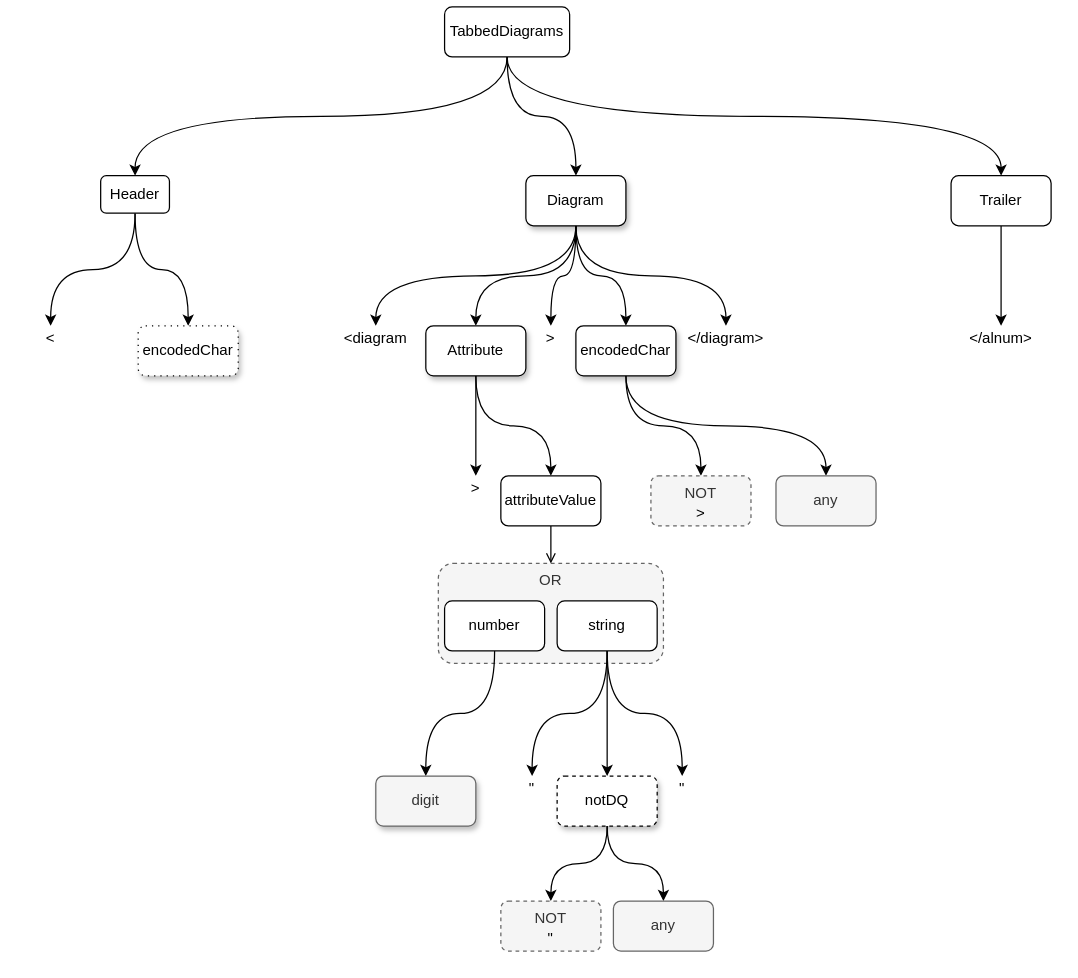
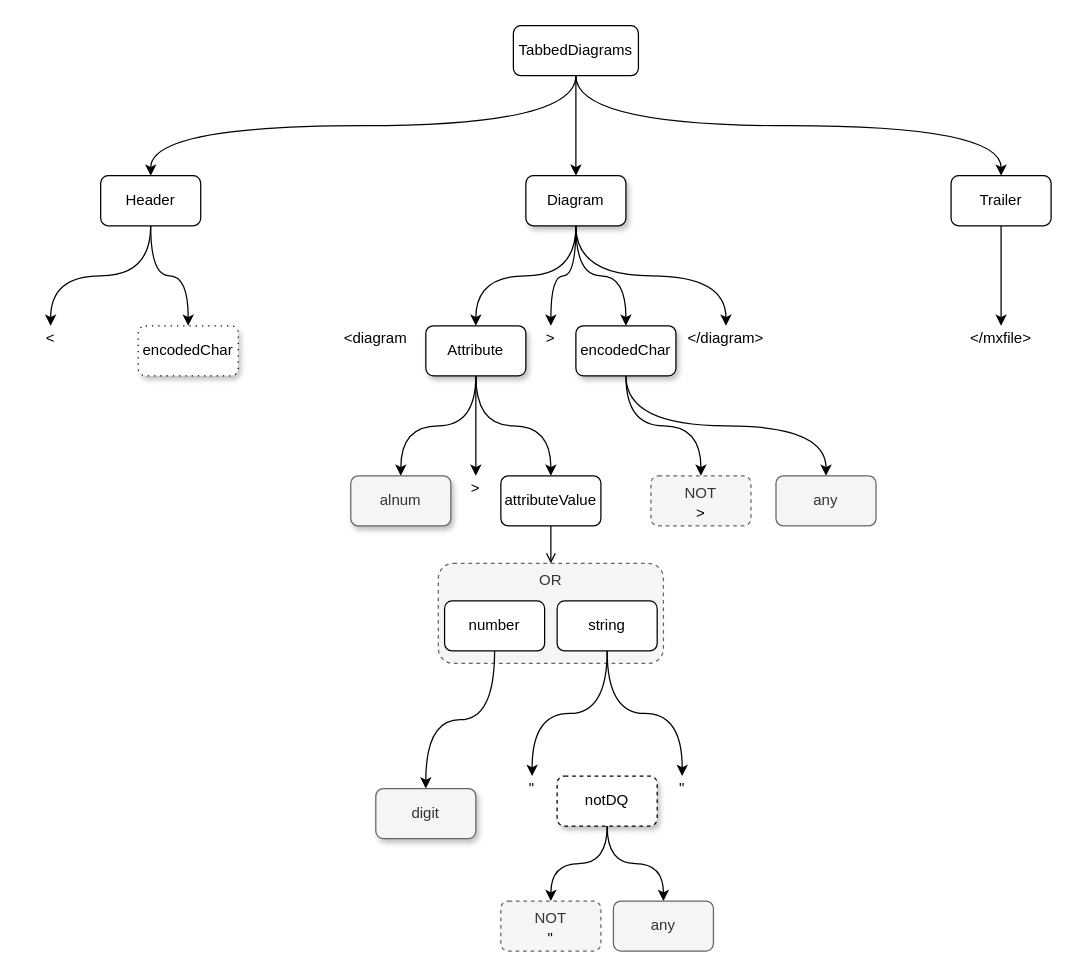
(507, 32) -> (576, 51)
(135, 194) -> (151, 201)
(469, 276) -> none
(1001, 338) -> (1001, 338)
none -> (432, 426)
none -> (401, 501)
(607, 721) -> none
(426, 801) -> (426, 813)
